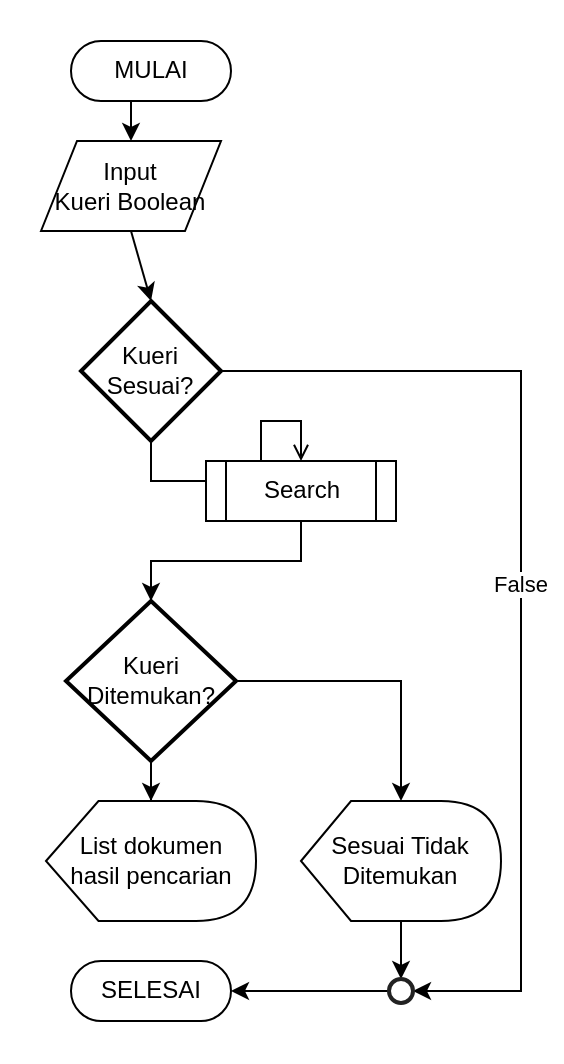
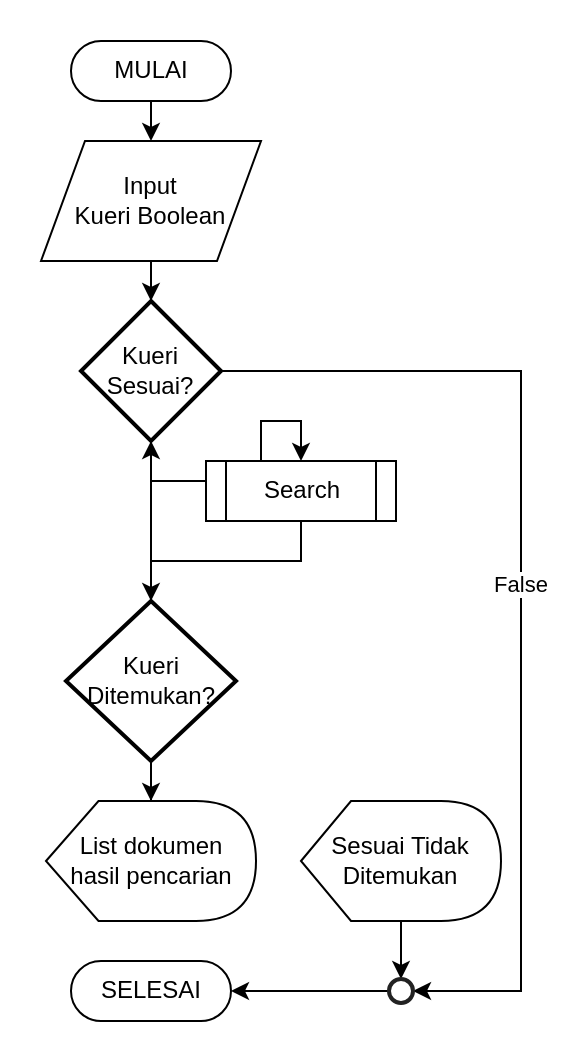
(131, 186) -> (151, 201)
(301, 449) -> (301, 446)
(372, 681) -> (151, 521)
